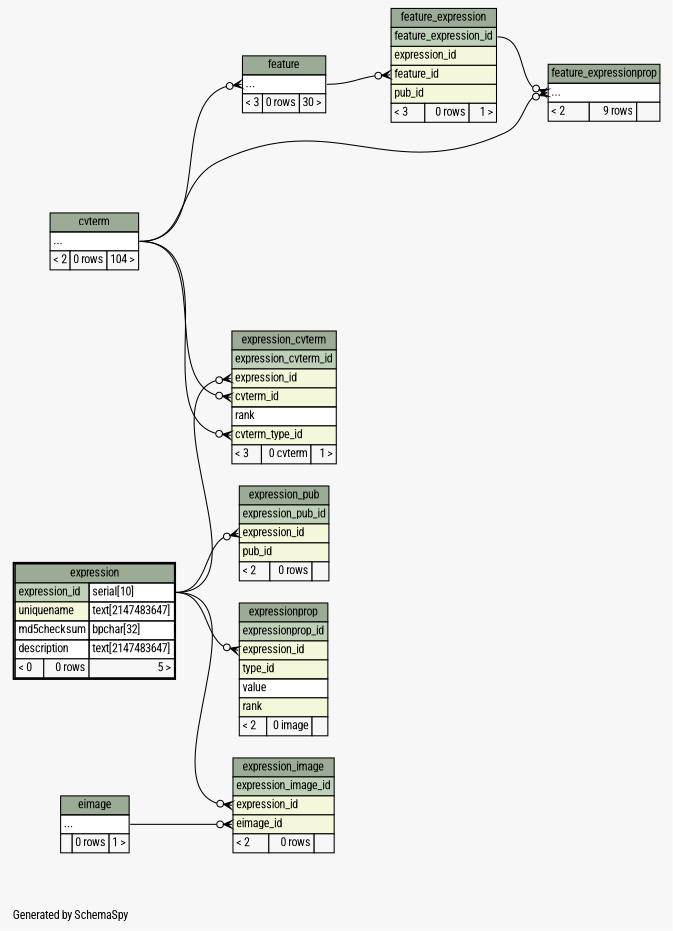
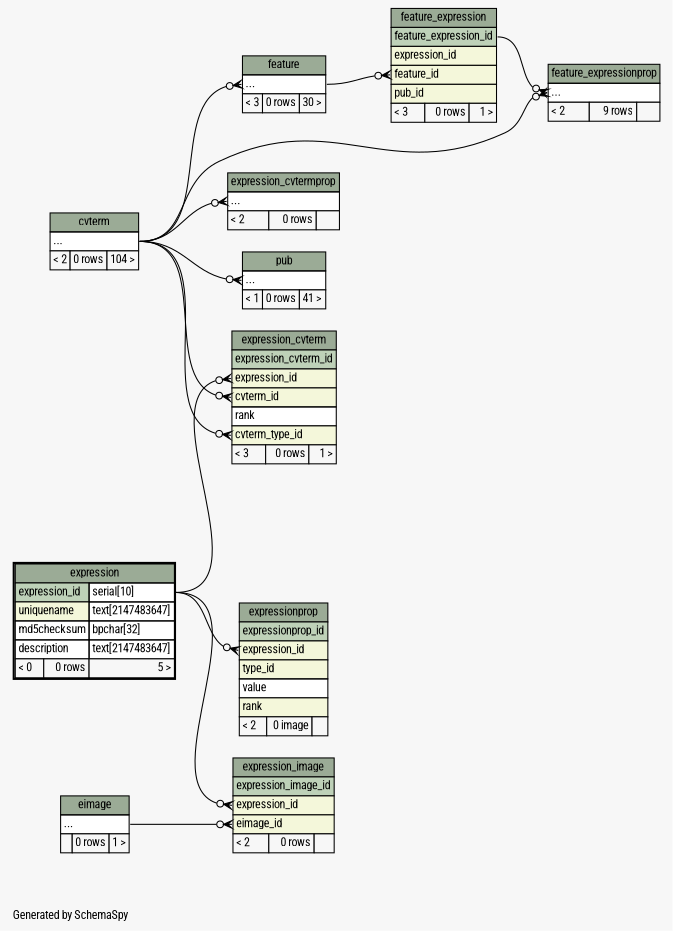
none -> (284, 201)
none -> (284, 280)
(288, 454) -> (290, 454)
(284, 533) -> none
